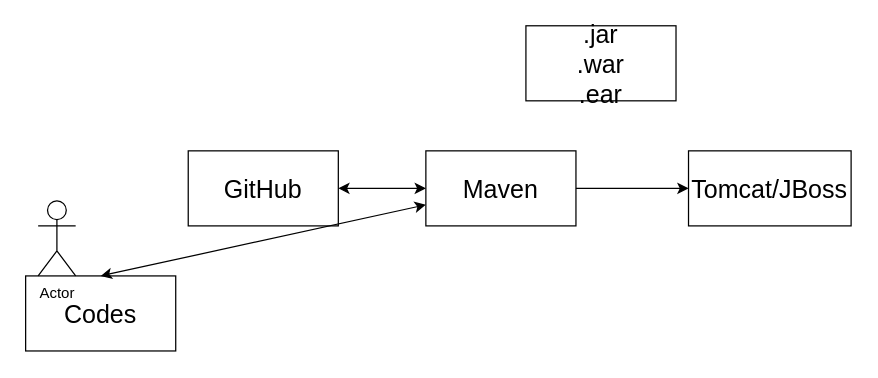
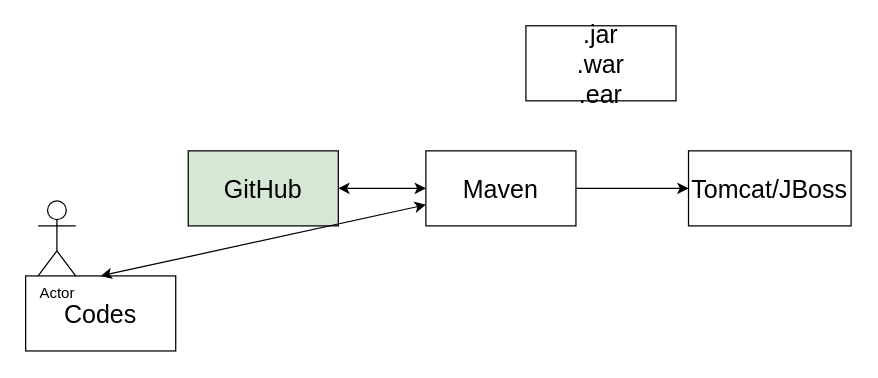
(263, 188) -> (263, 188)
